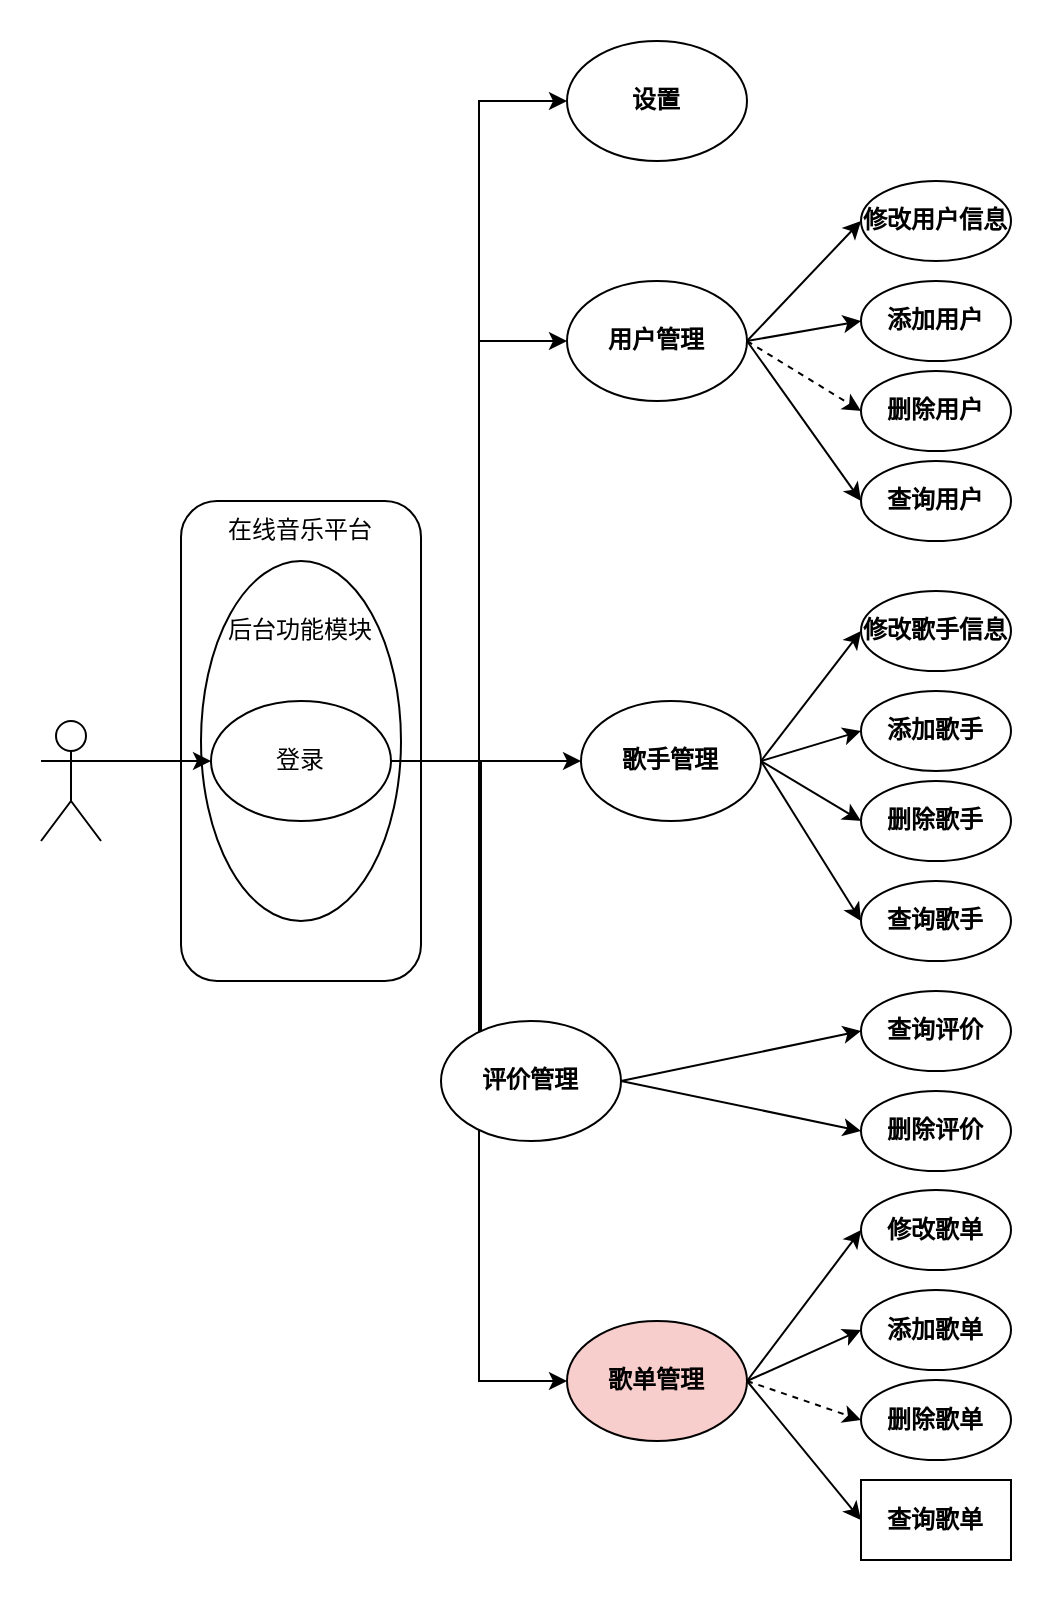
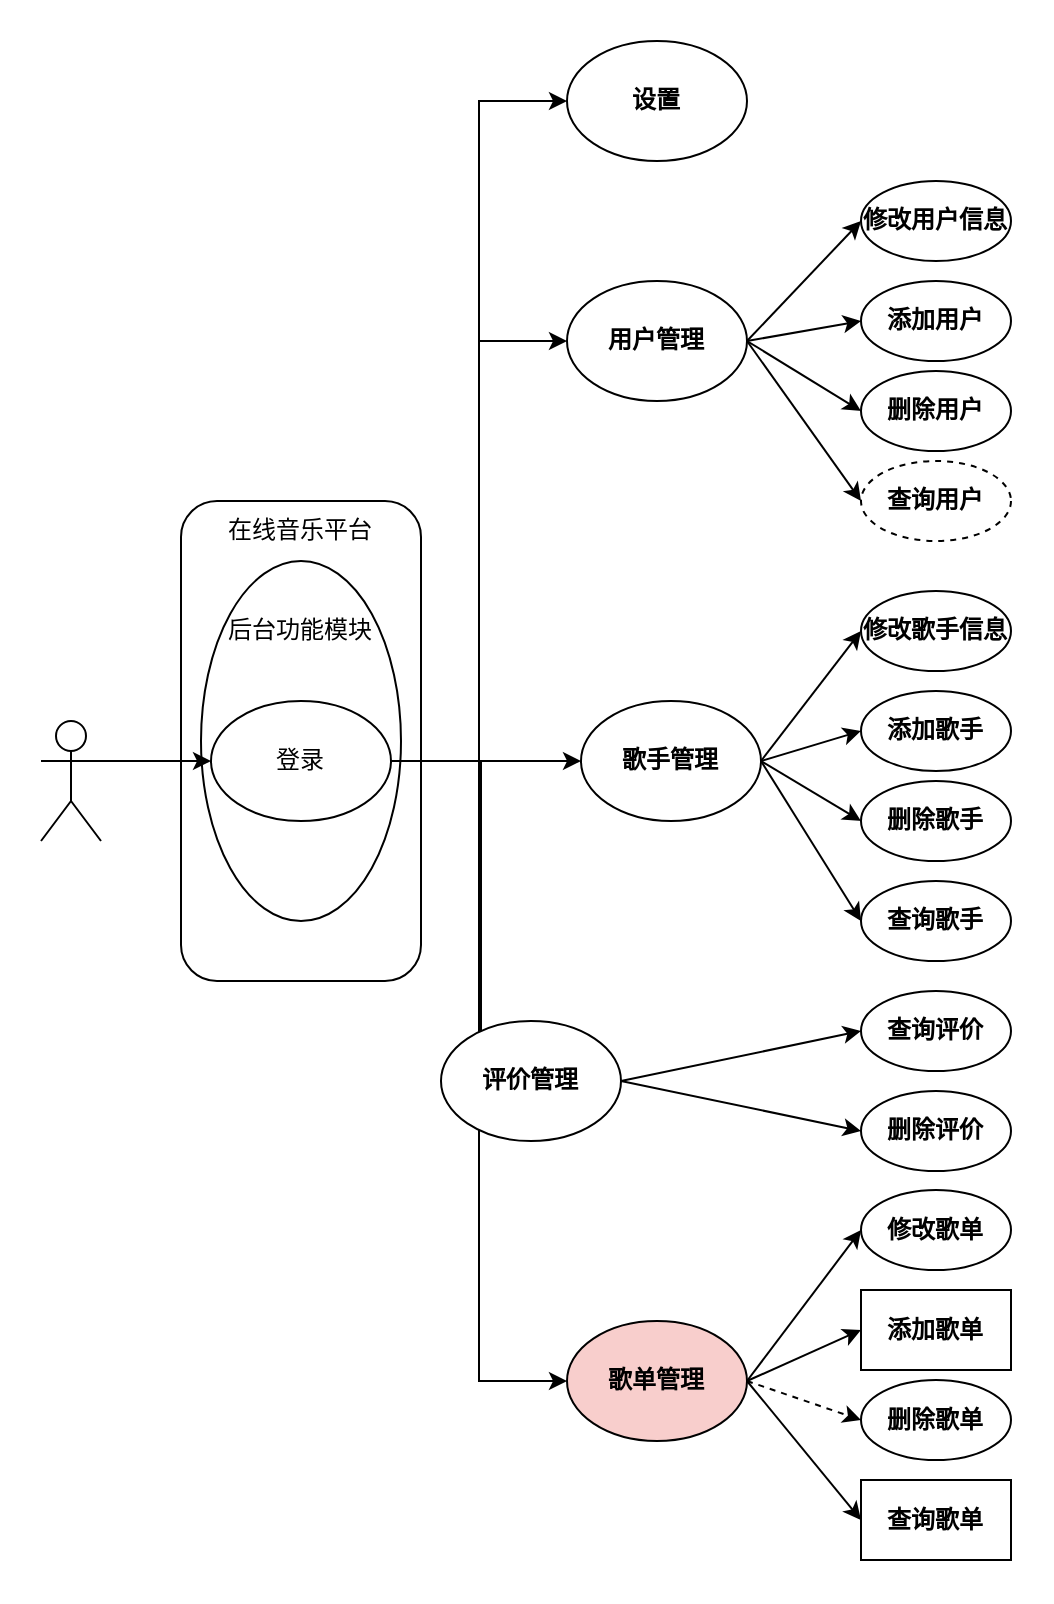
(802, 375) -> (802, 375)
(936, 501) -> (936, 501)
(936, 1330) -> (936, 1330)
